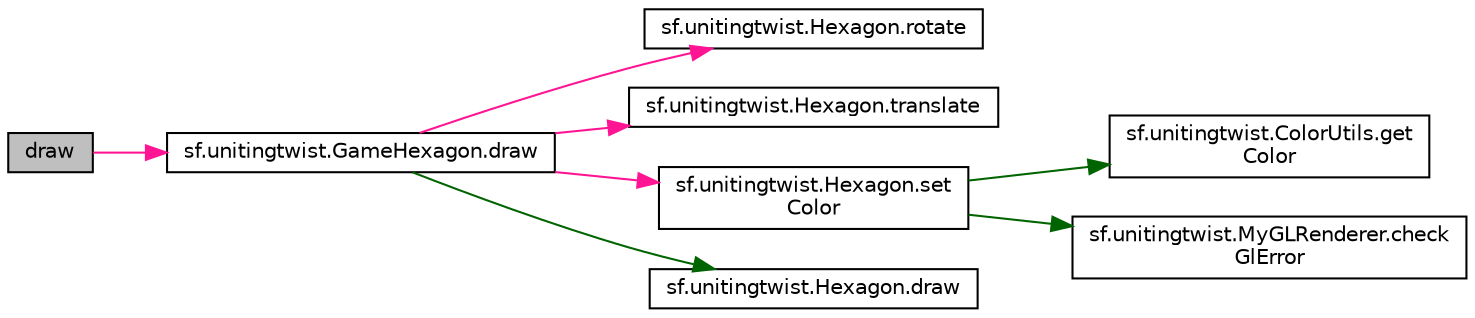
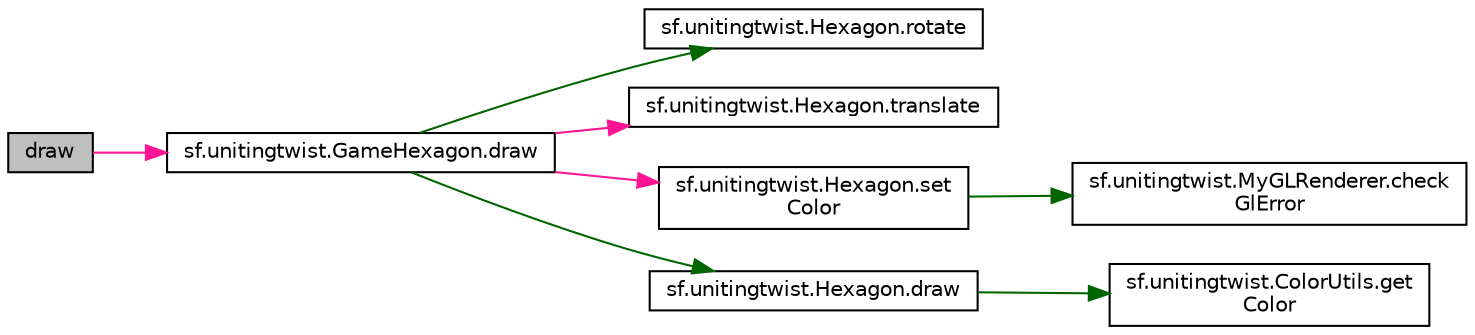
(554, 89) -> (554, 89)
(1029, 174) -> (1033, 293)
